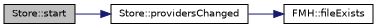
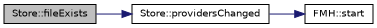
(40, 14) -> (50, 14)
(328, 14) -> (339, 14)
